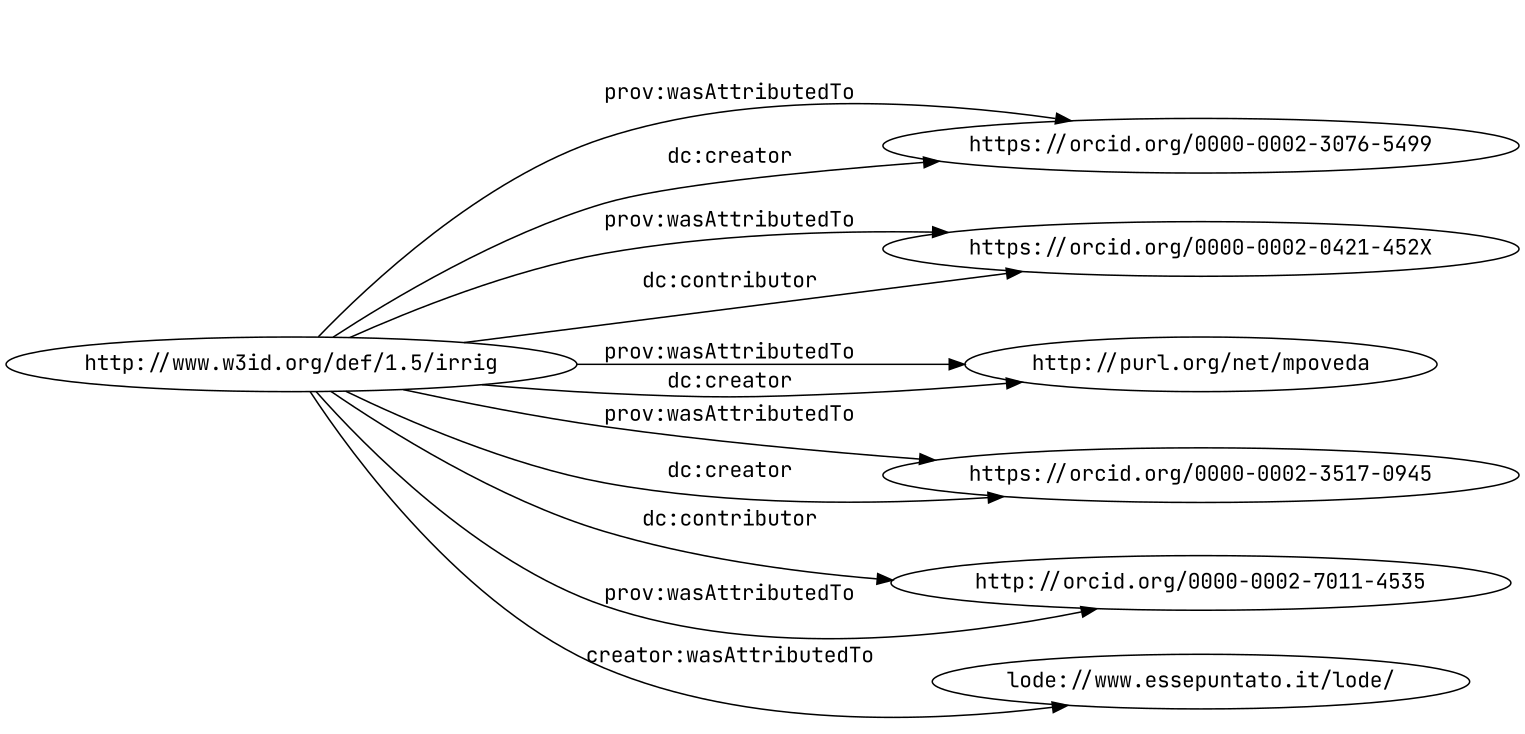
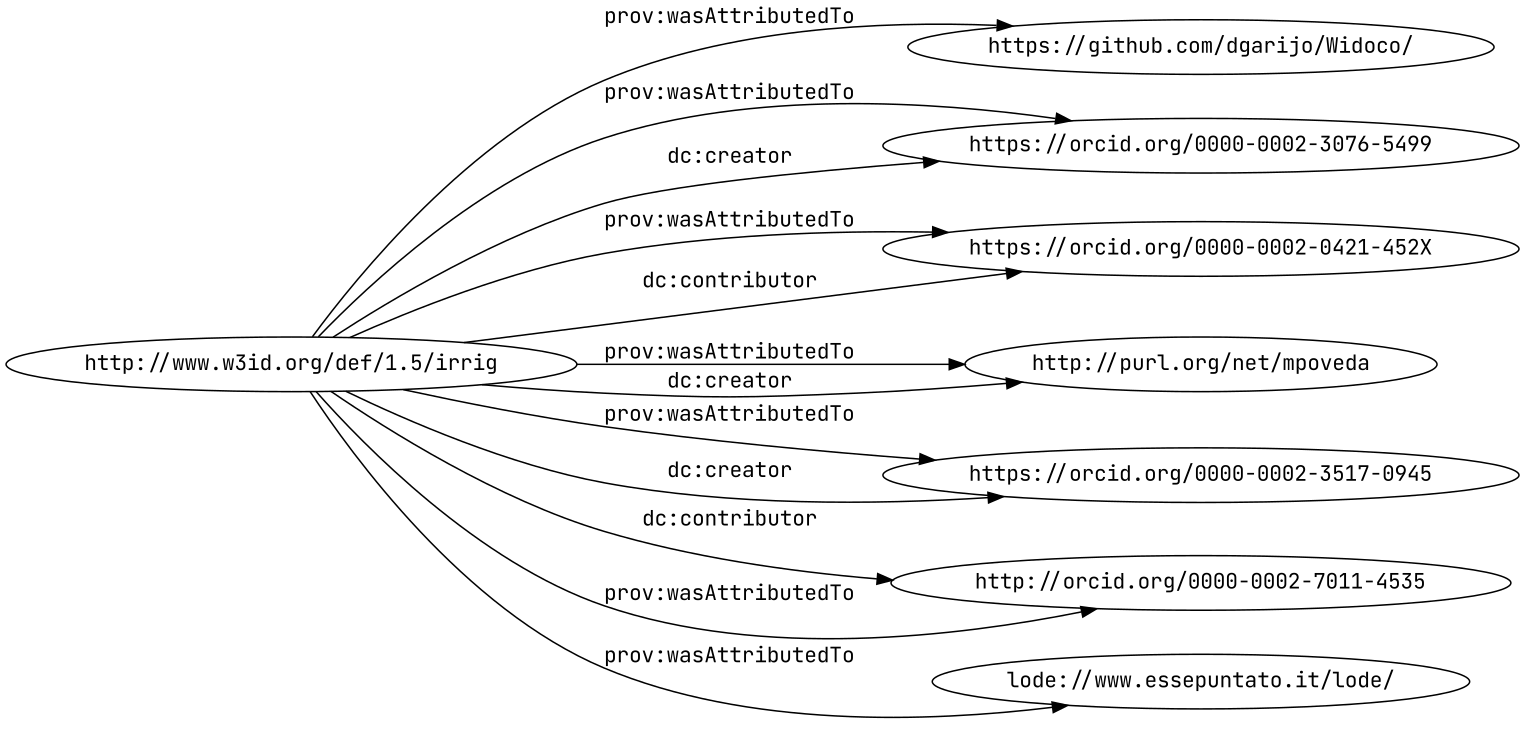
none -> (1201, 47)
(730, 657) -> (730, 657)
